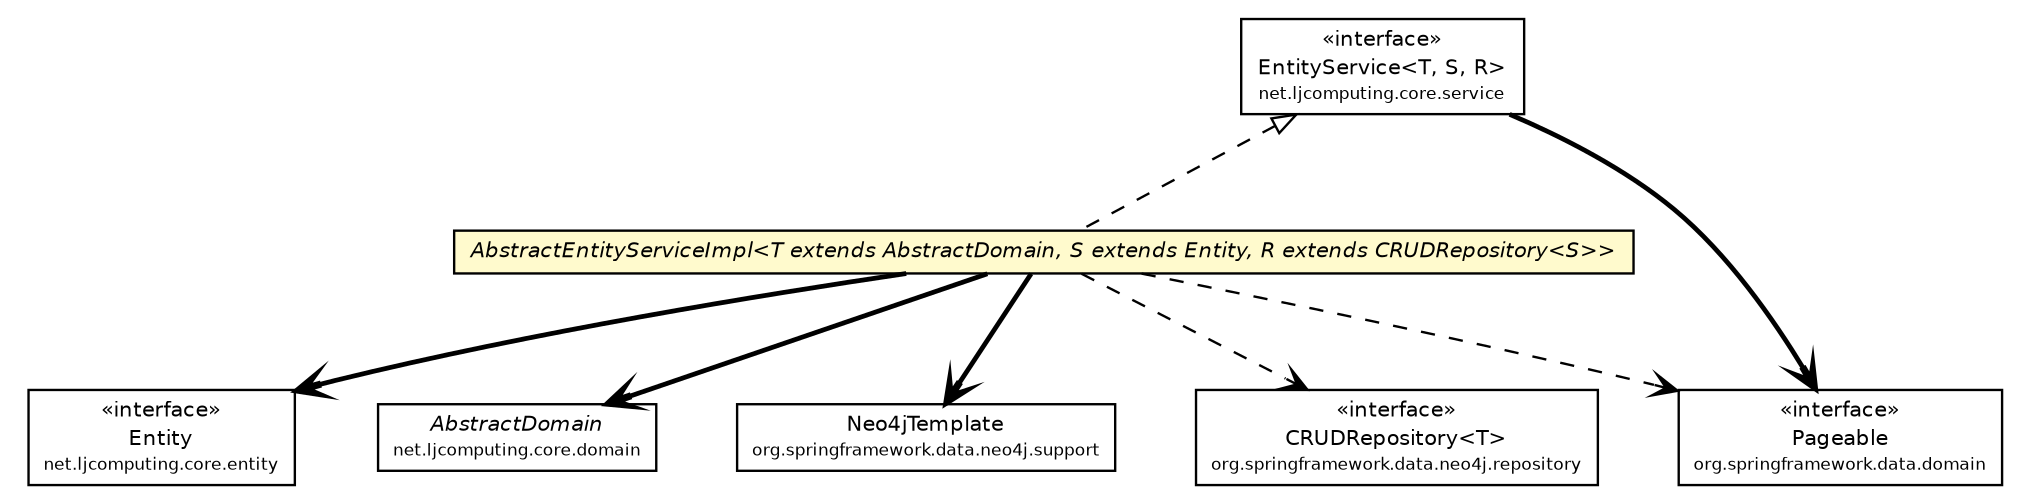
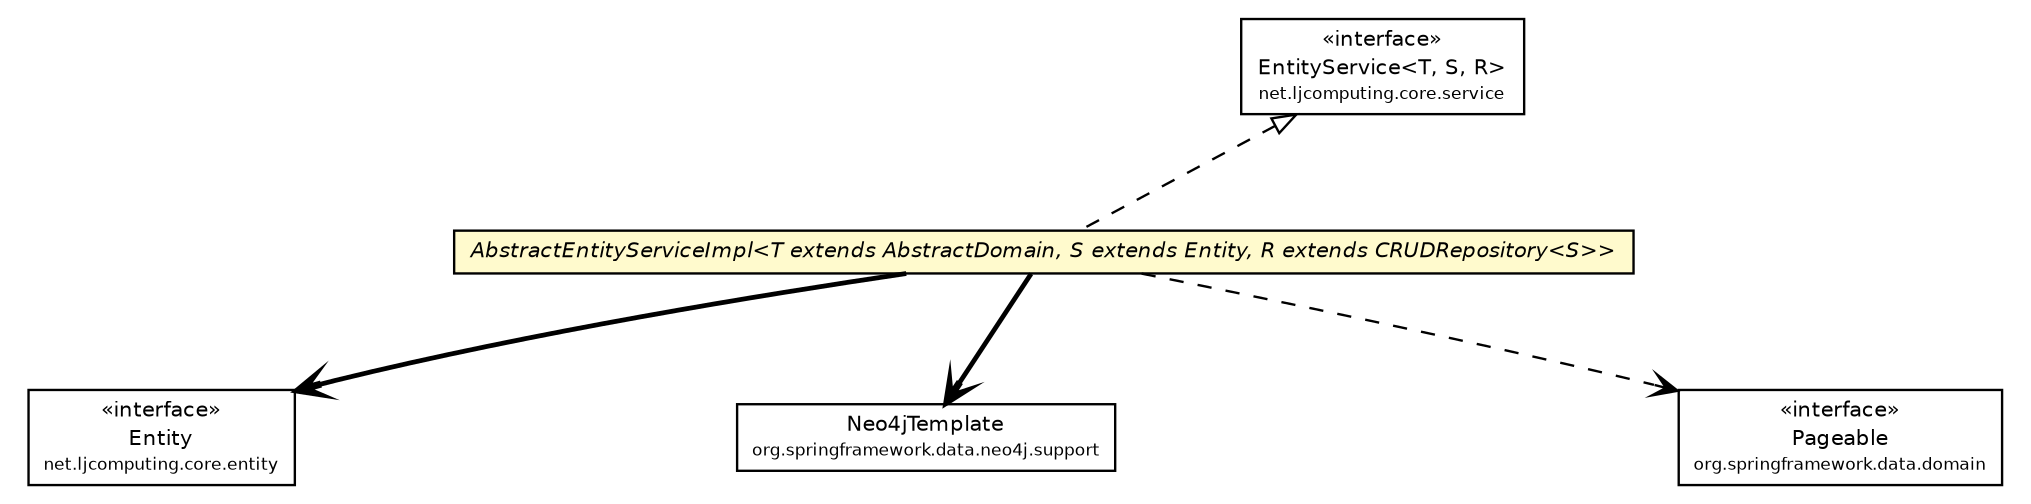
(1680, 215) -> none
(516, 438) -> none
(1396, 438) -> none
